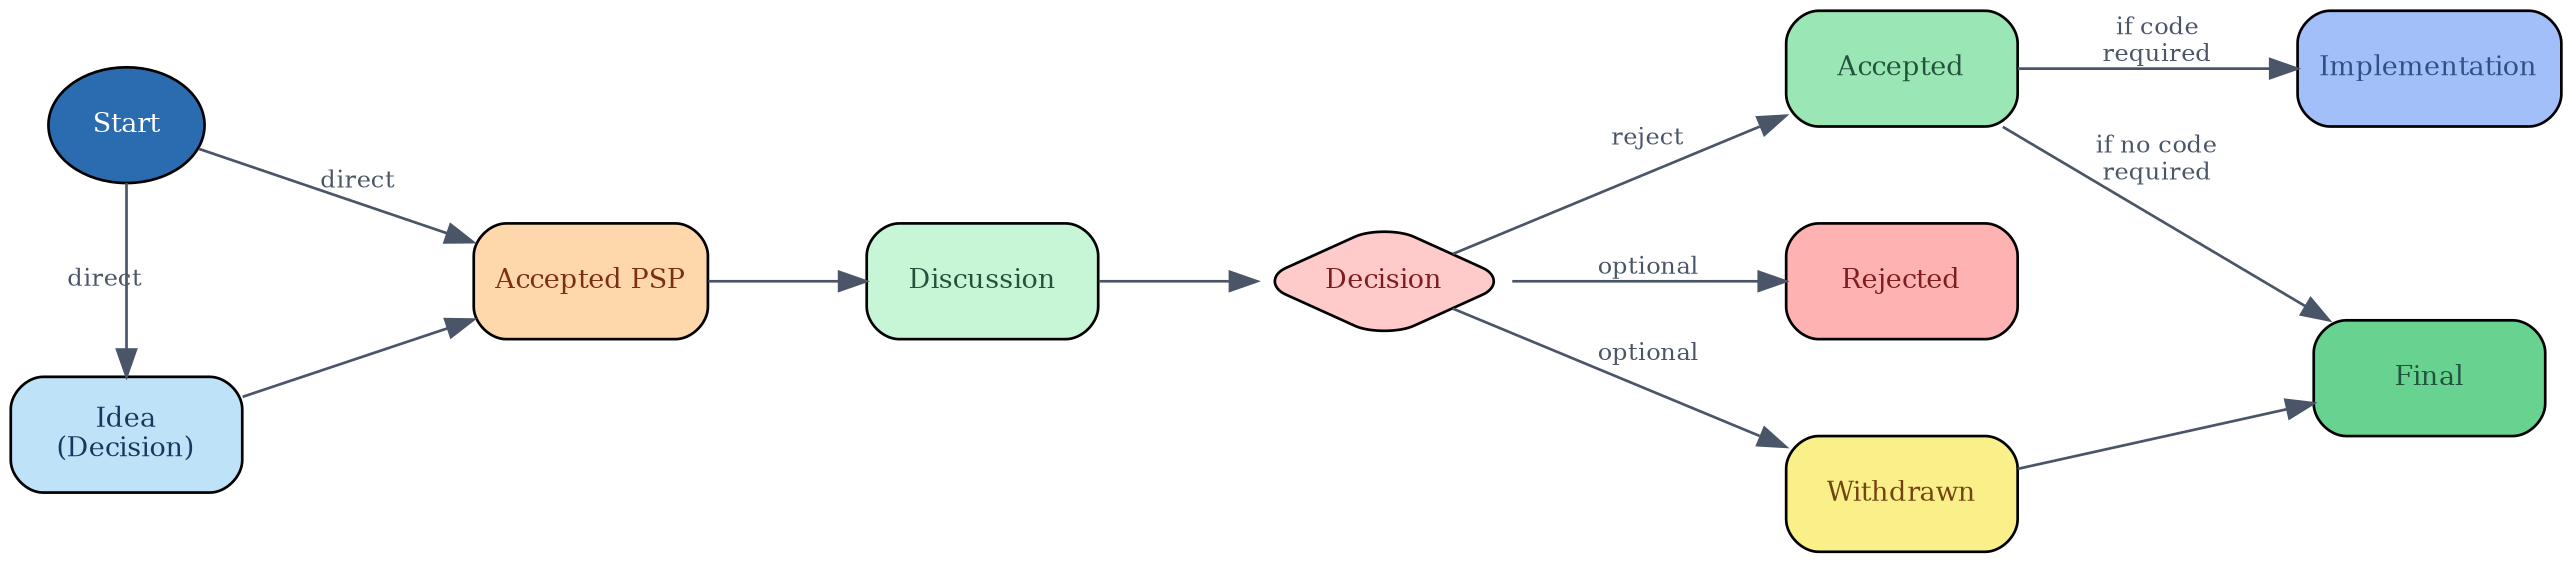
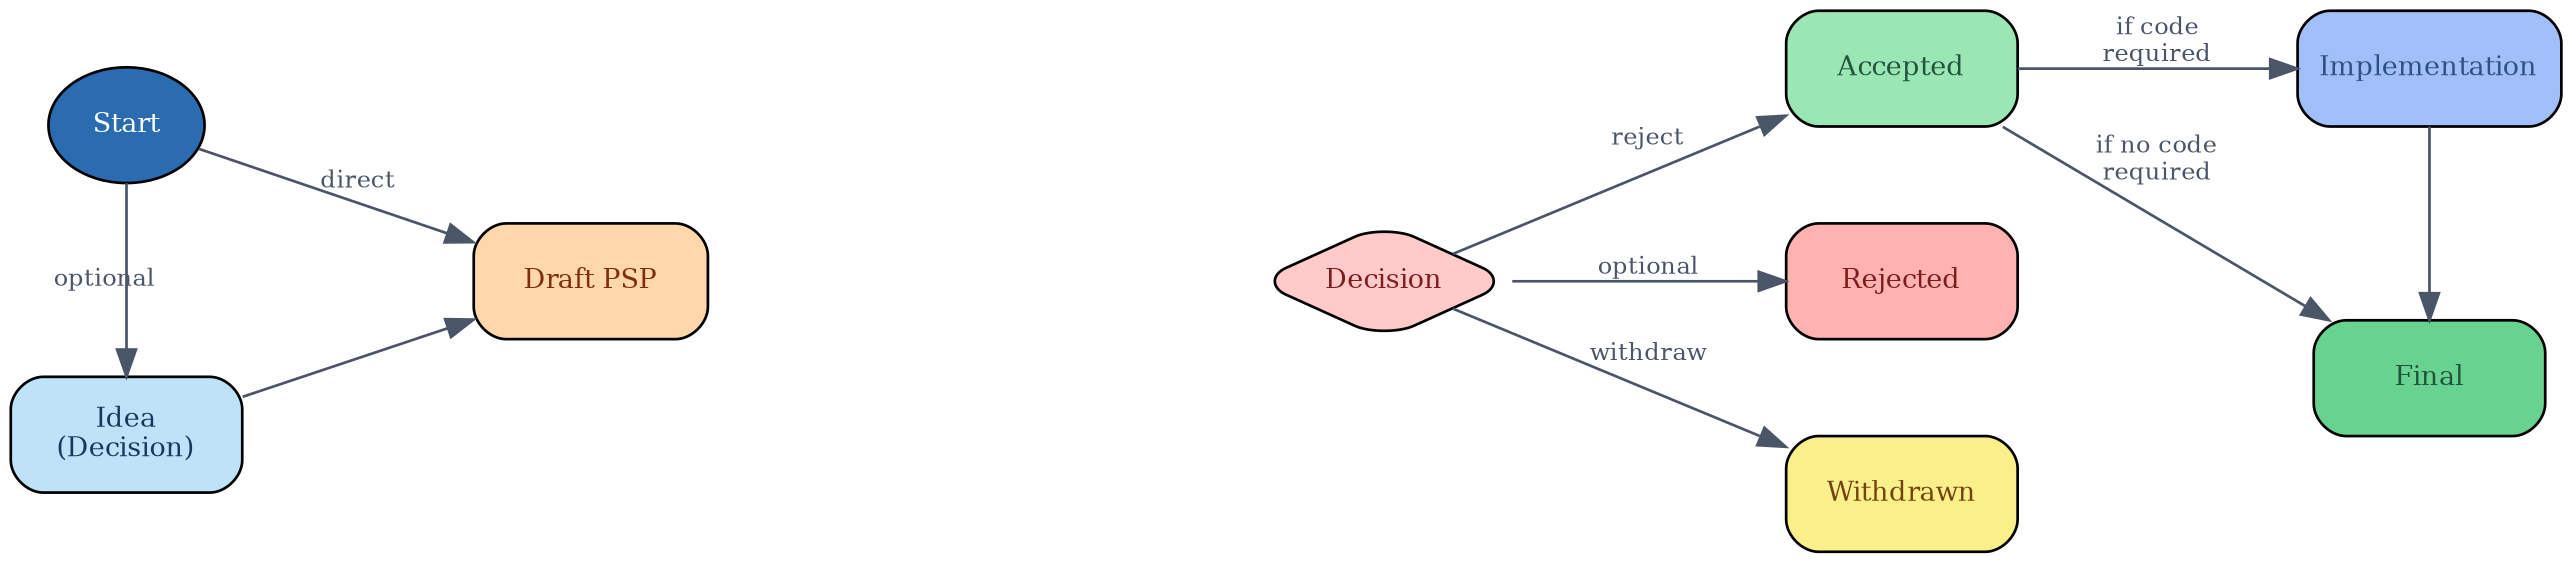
(105, 280) -> (105, 280)
(591, 281) -> (591, 281)
(982, 281) -> none
(1649, 354) -> (1649, 354)
(2153, 439) -> (2429, 210)
